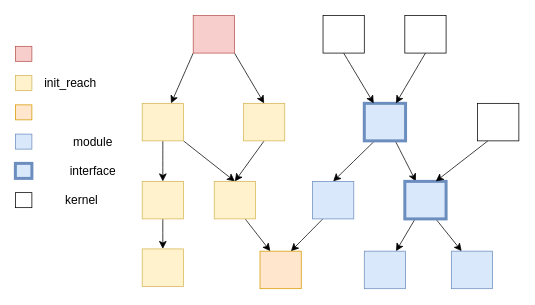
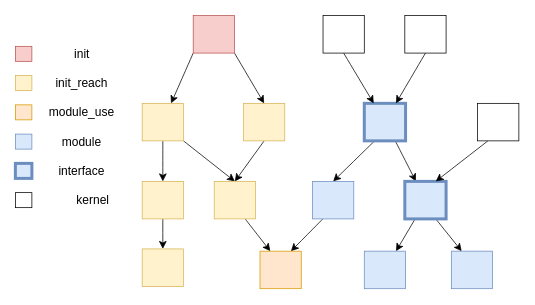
none -> (82, 54)
(71, 83) -> (82, 83)
none -> (82, 112)
(93, 141) -> (82, 141)
(93, 171) -> (82, 171)
(82, 200) -> (93, 200)
